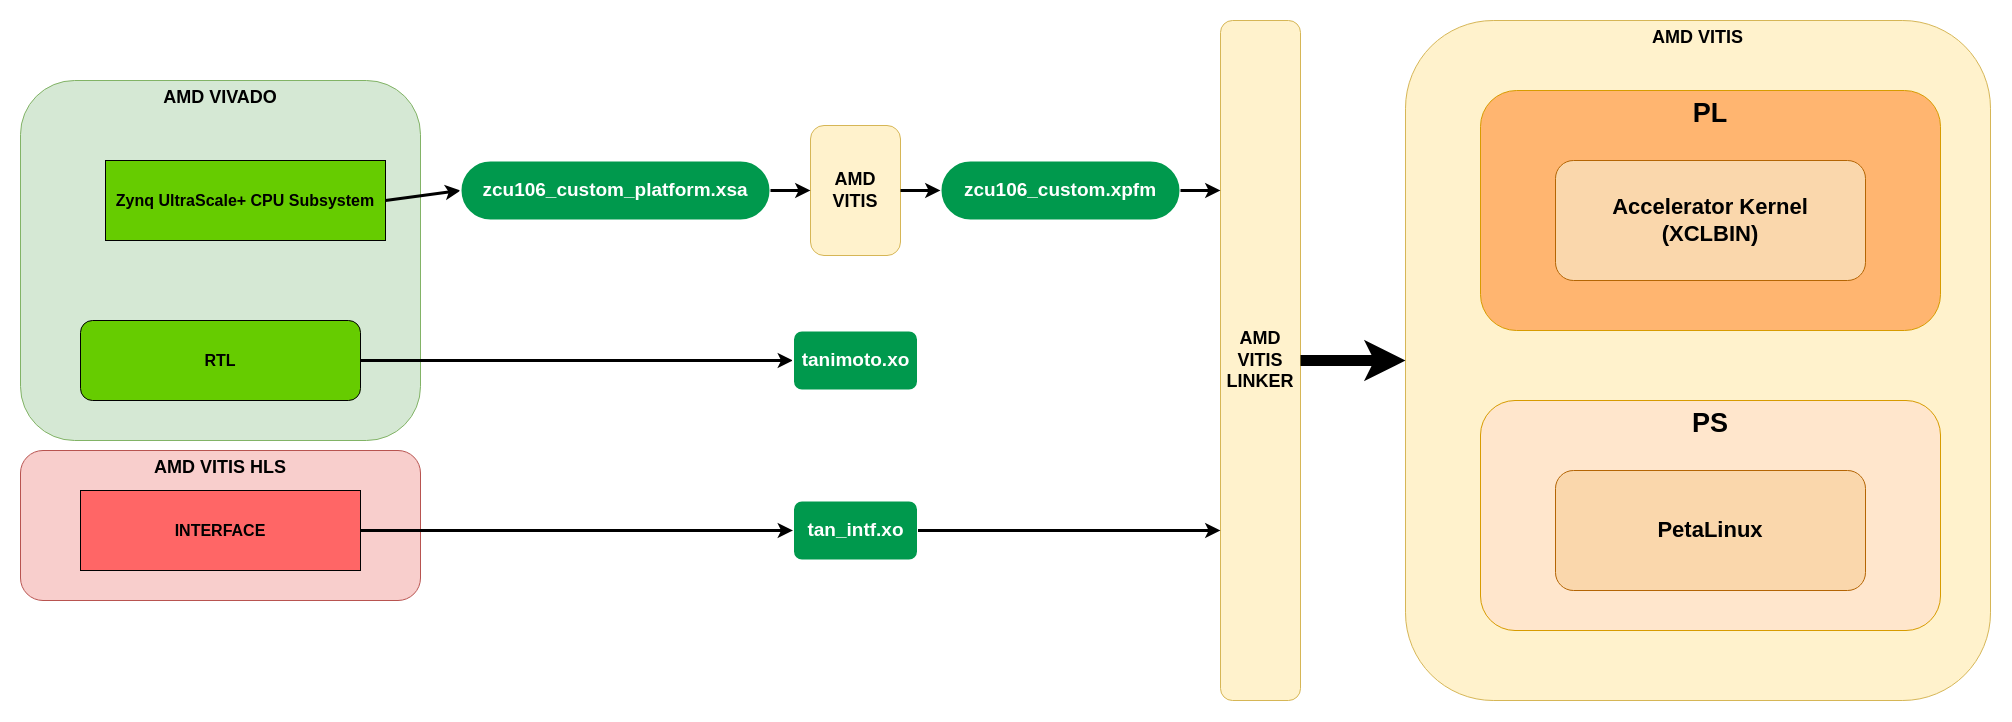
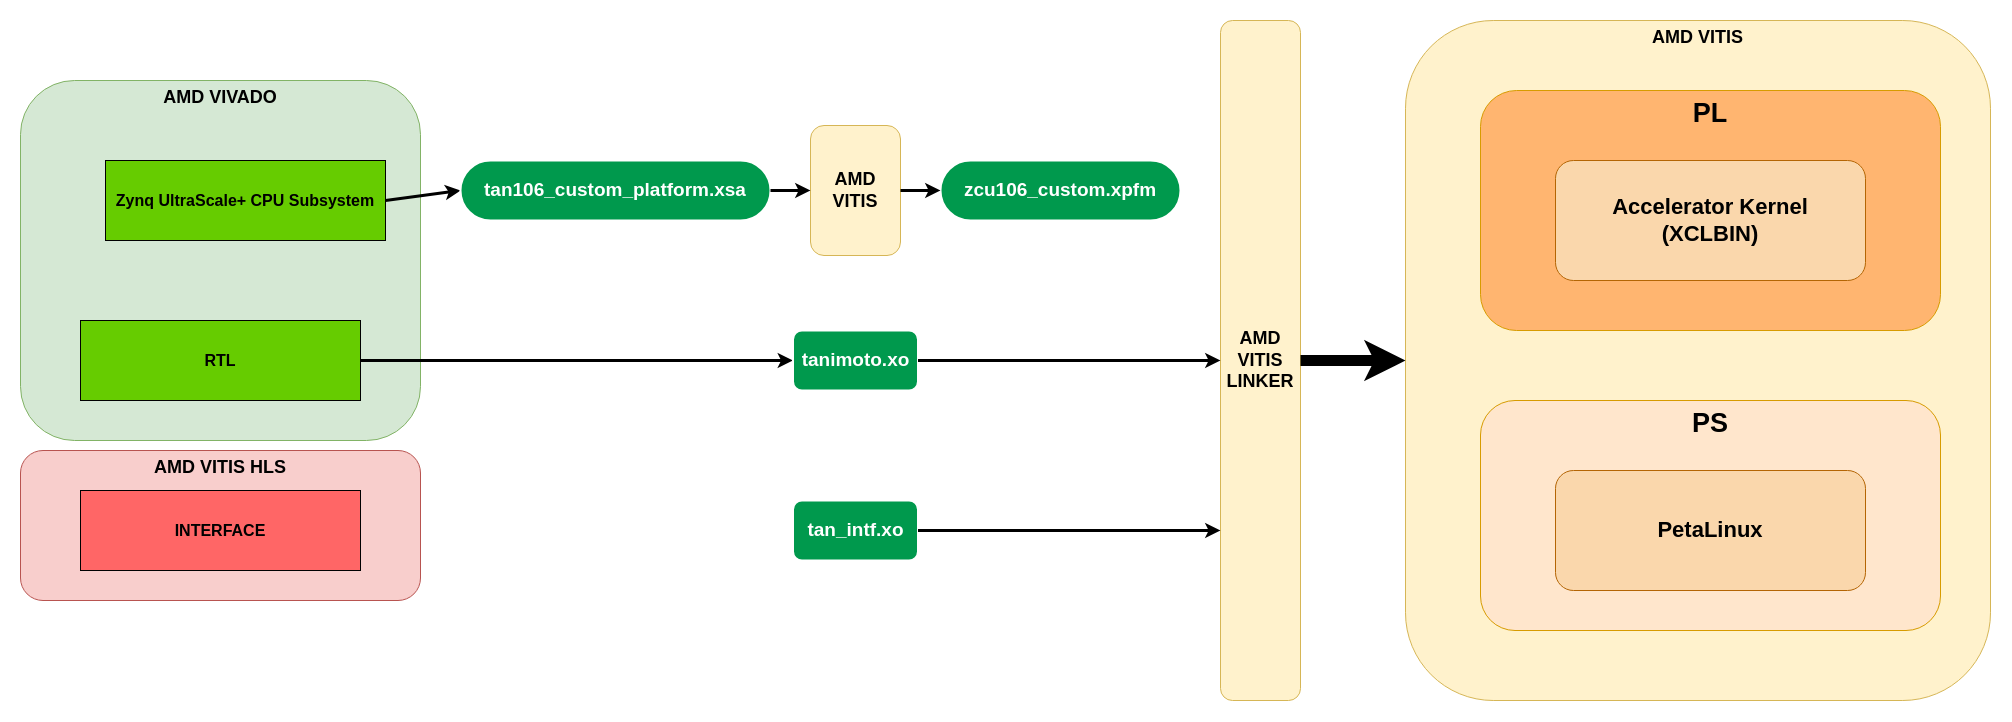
(616, 191) -> (616, 191)
(1195, 191) -> none
(221, 361) -> (221, 361)
none -> (1064, 361)
(572, 531) -> none
